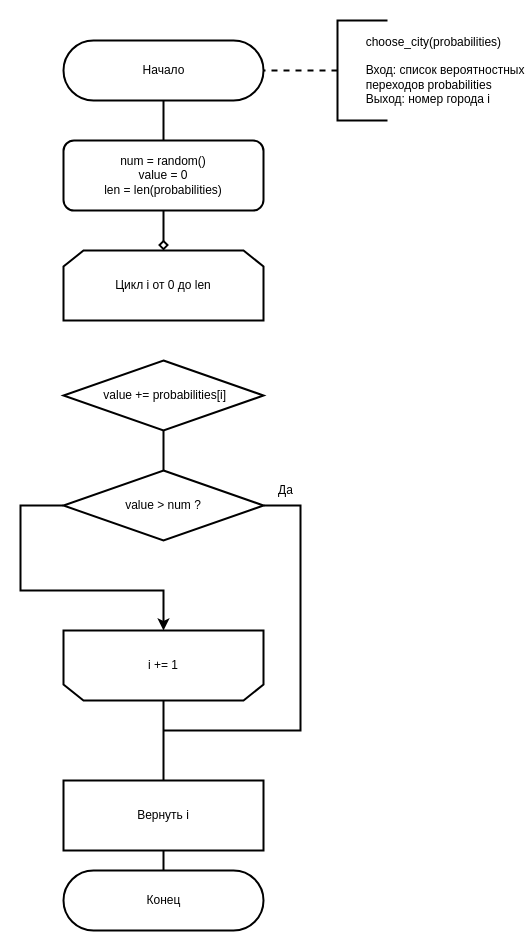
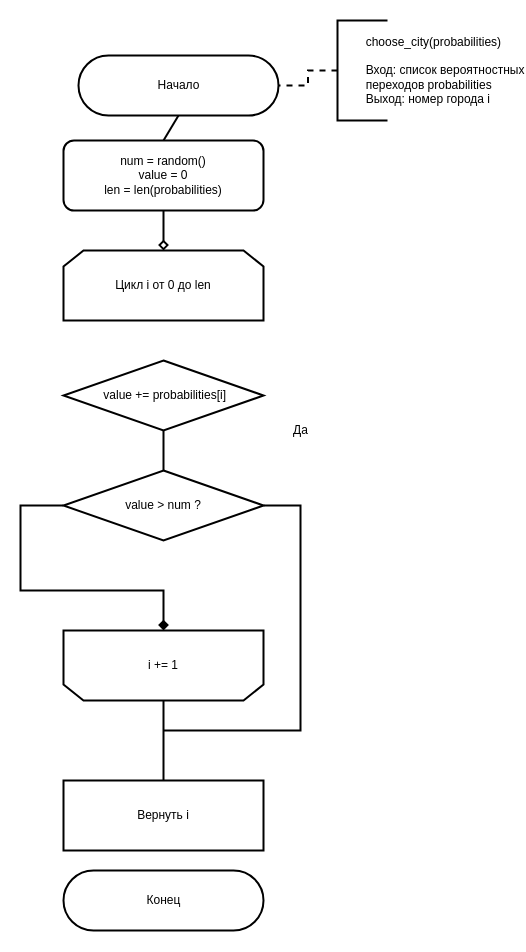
(164, 71) -> (179, 86)
(286, 491) -> (301, 431)
(164, 620) -> (164, 619)
(164, 861) -> none
